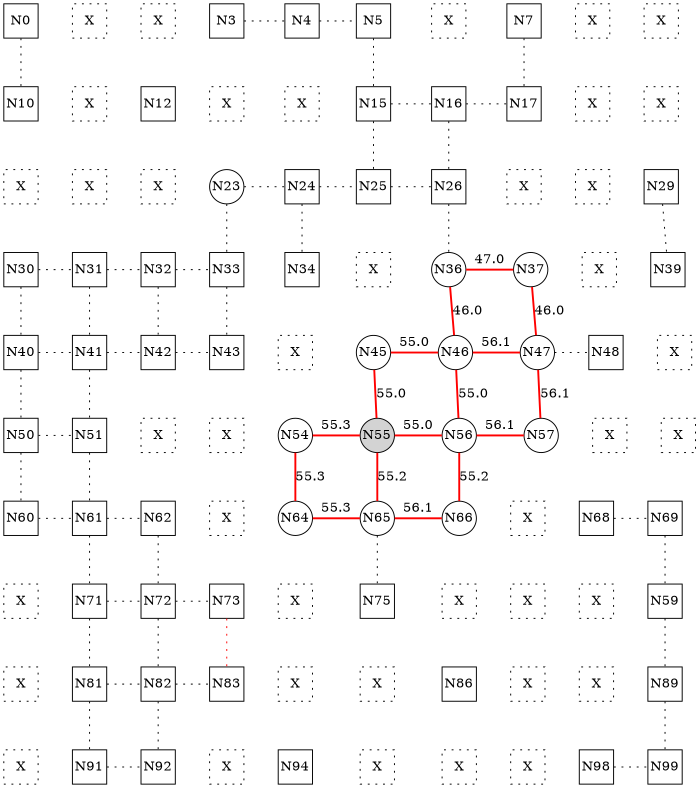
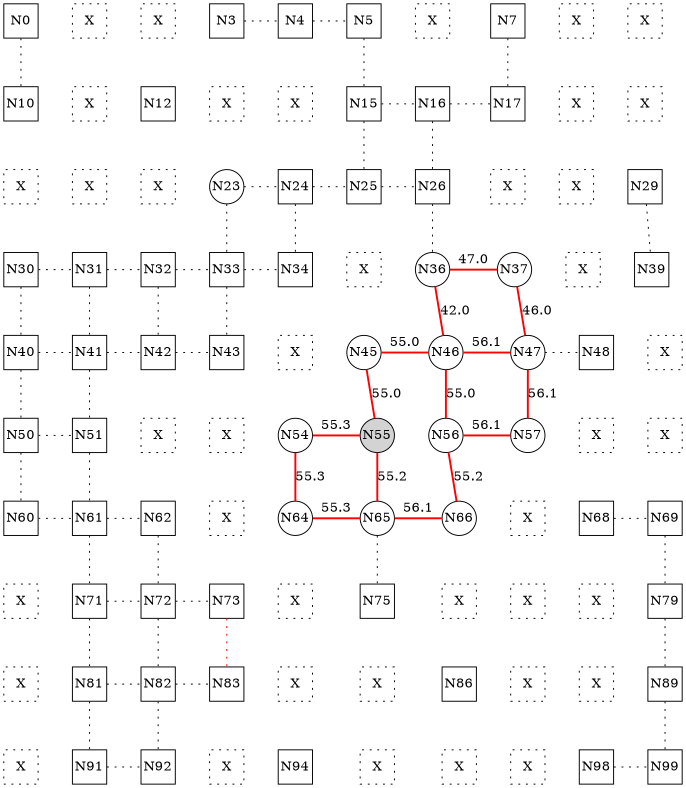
none -> (261, 270)
(468, 311) -> (455, 311)
(418, 435) -> none
(665, 601) -> (665, 601)
